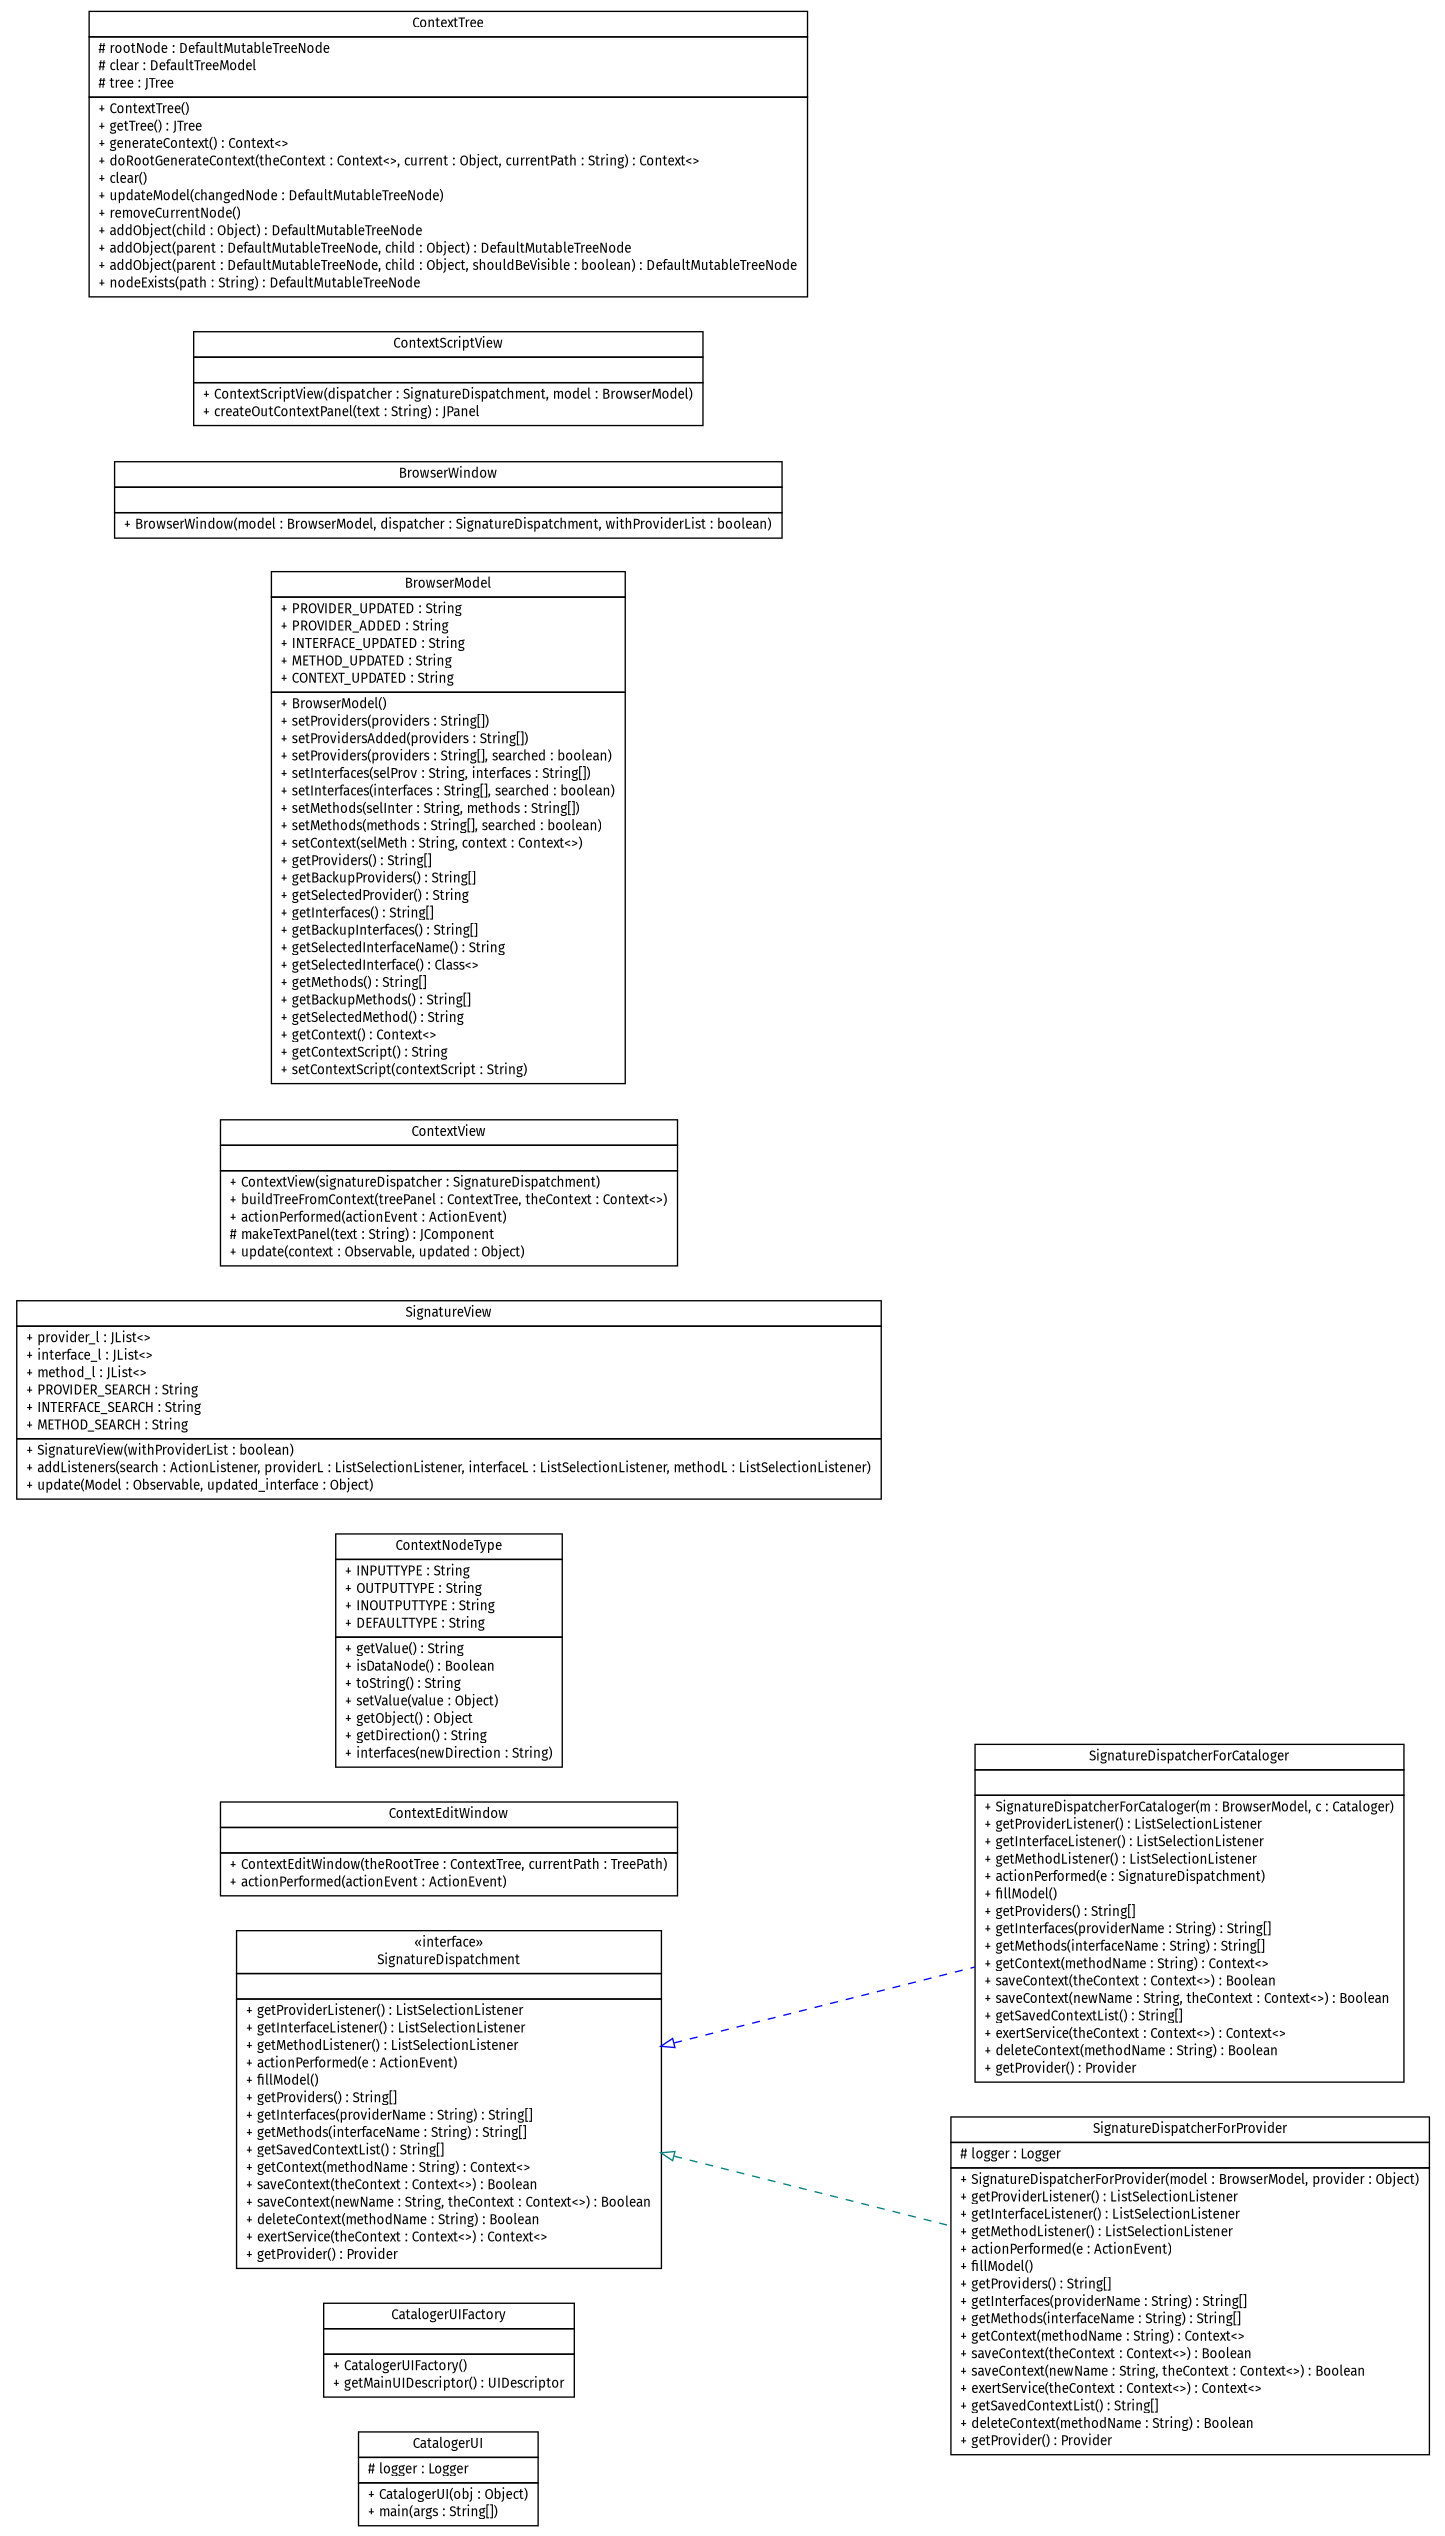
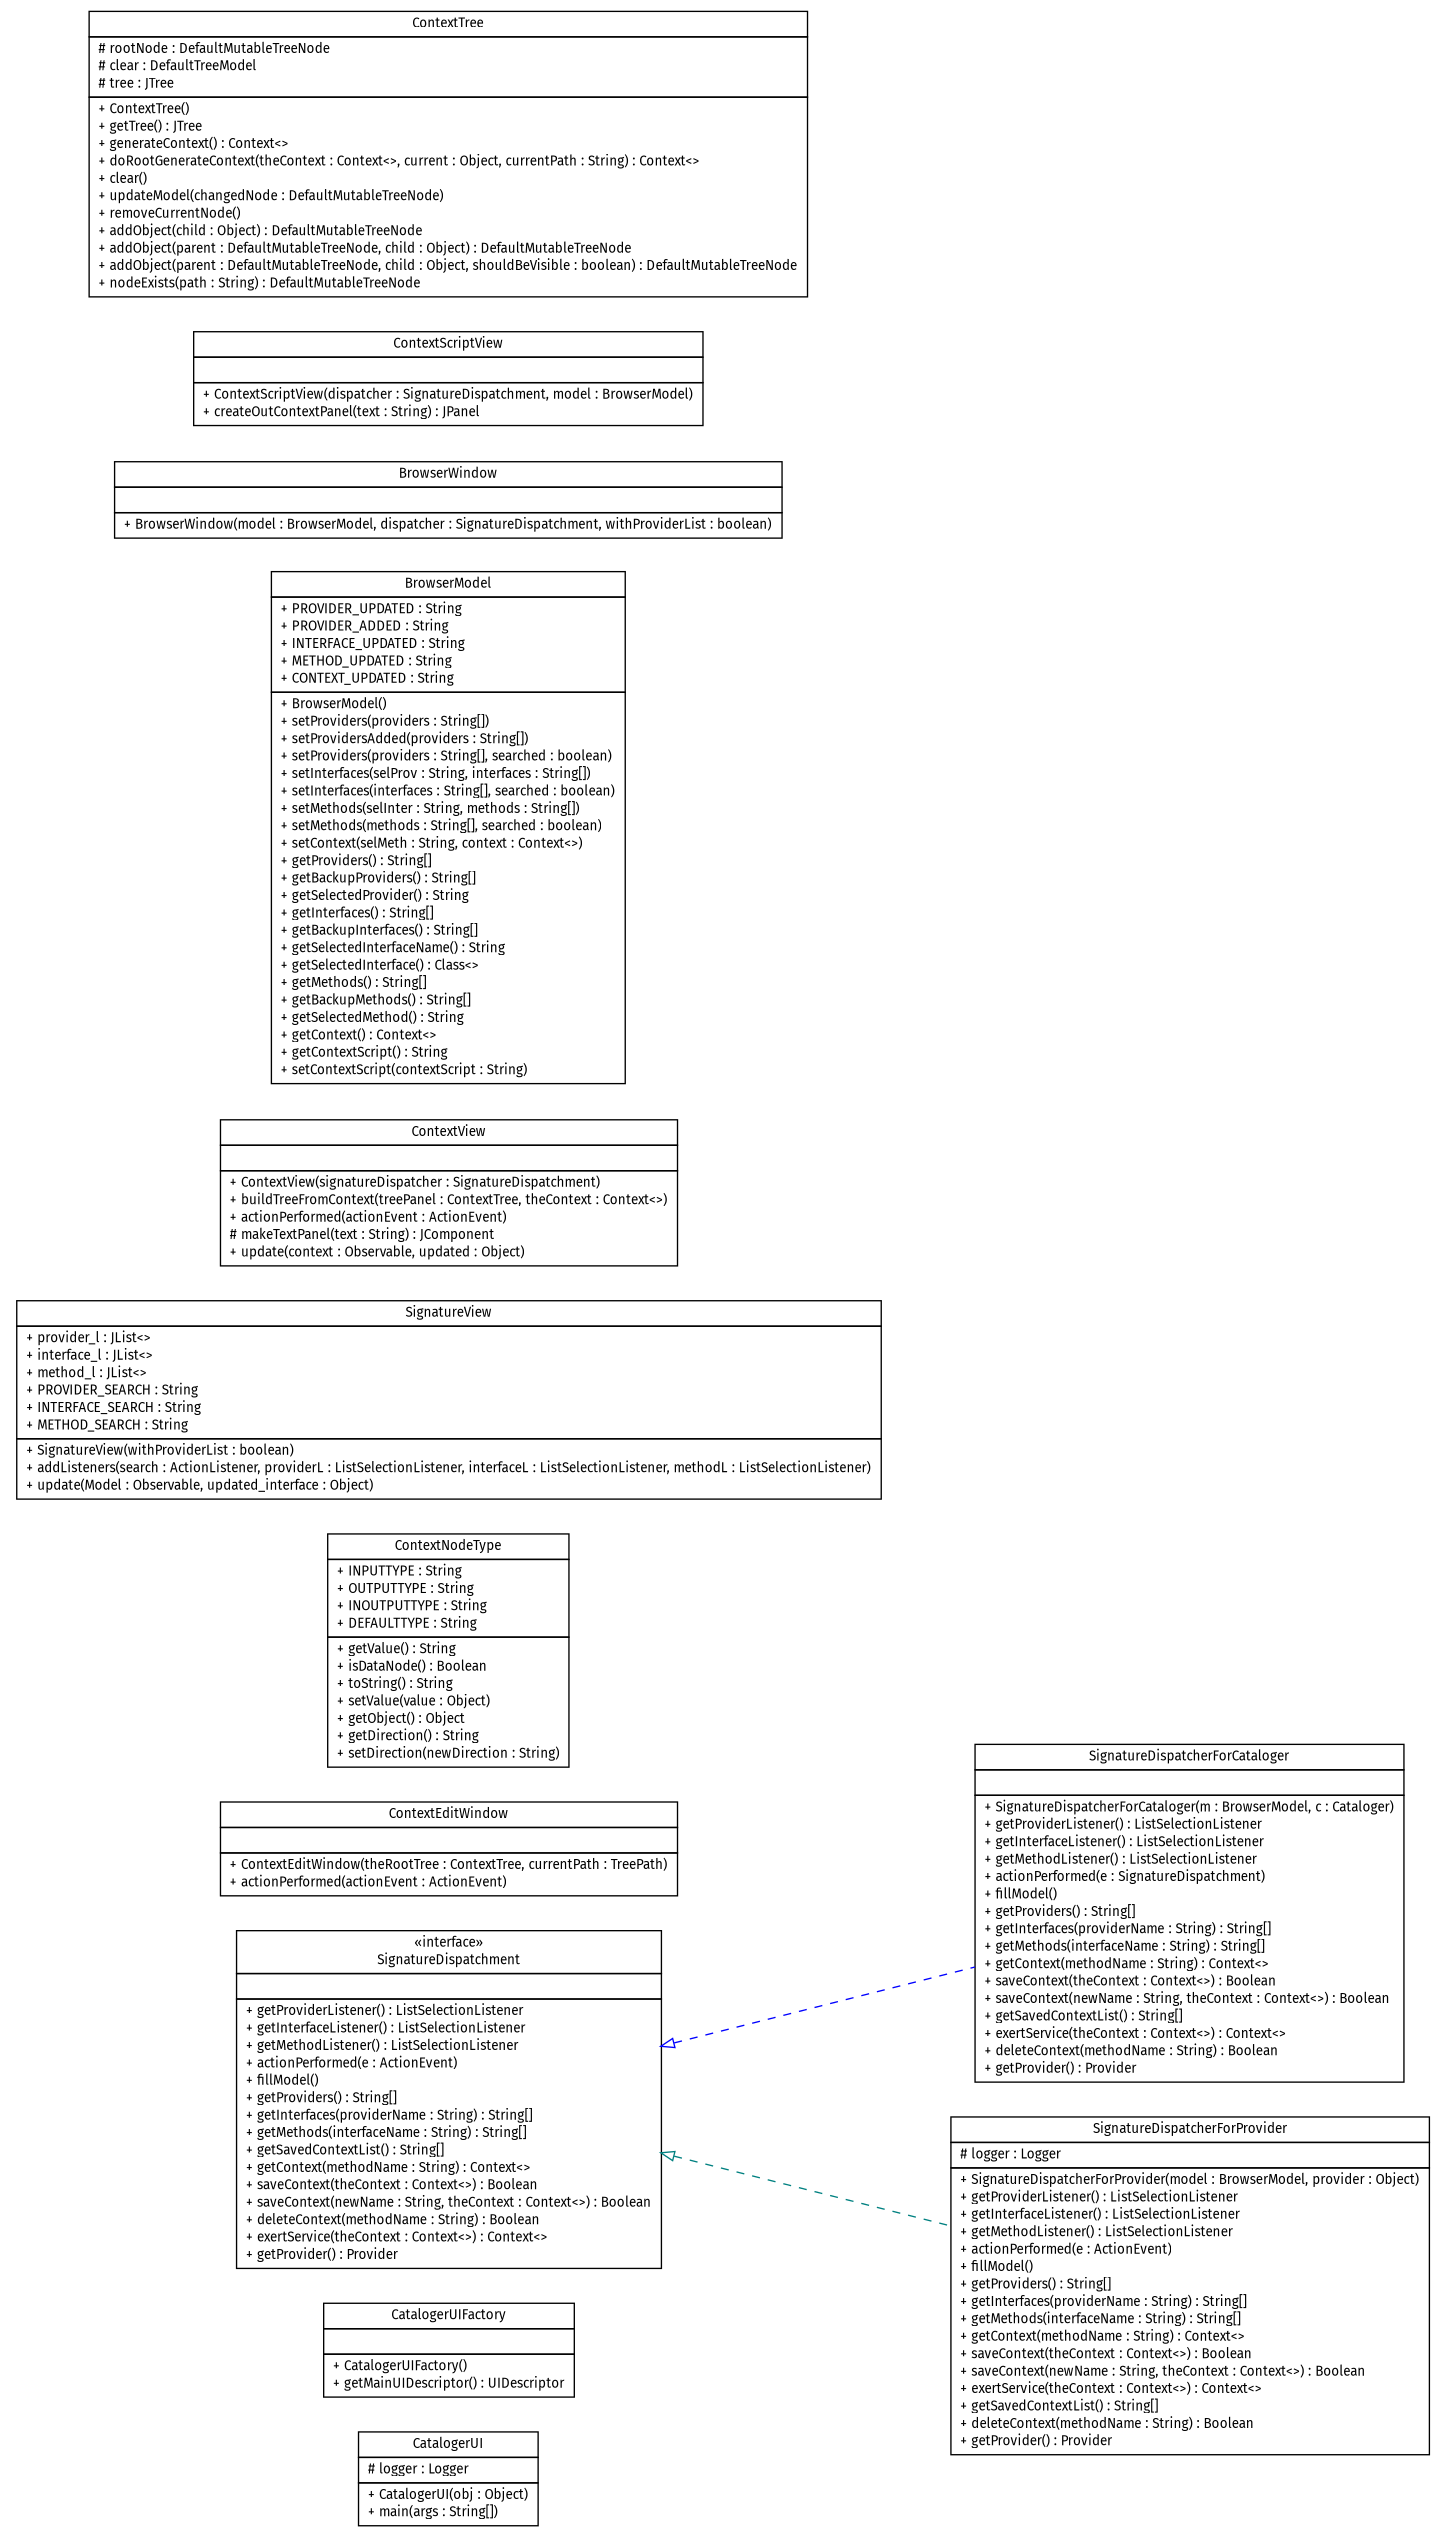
(449, 1754) -> (448, 1754)
